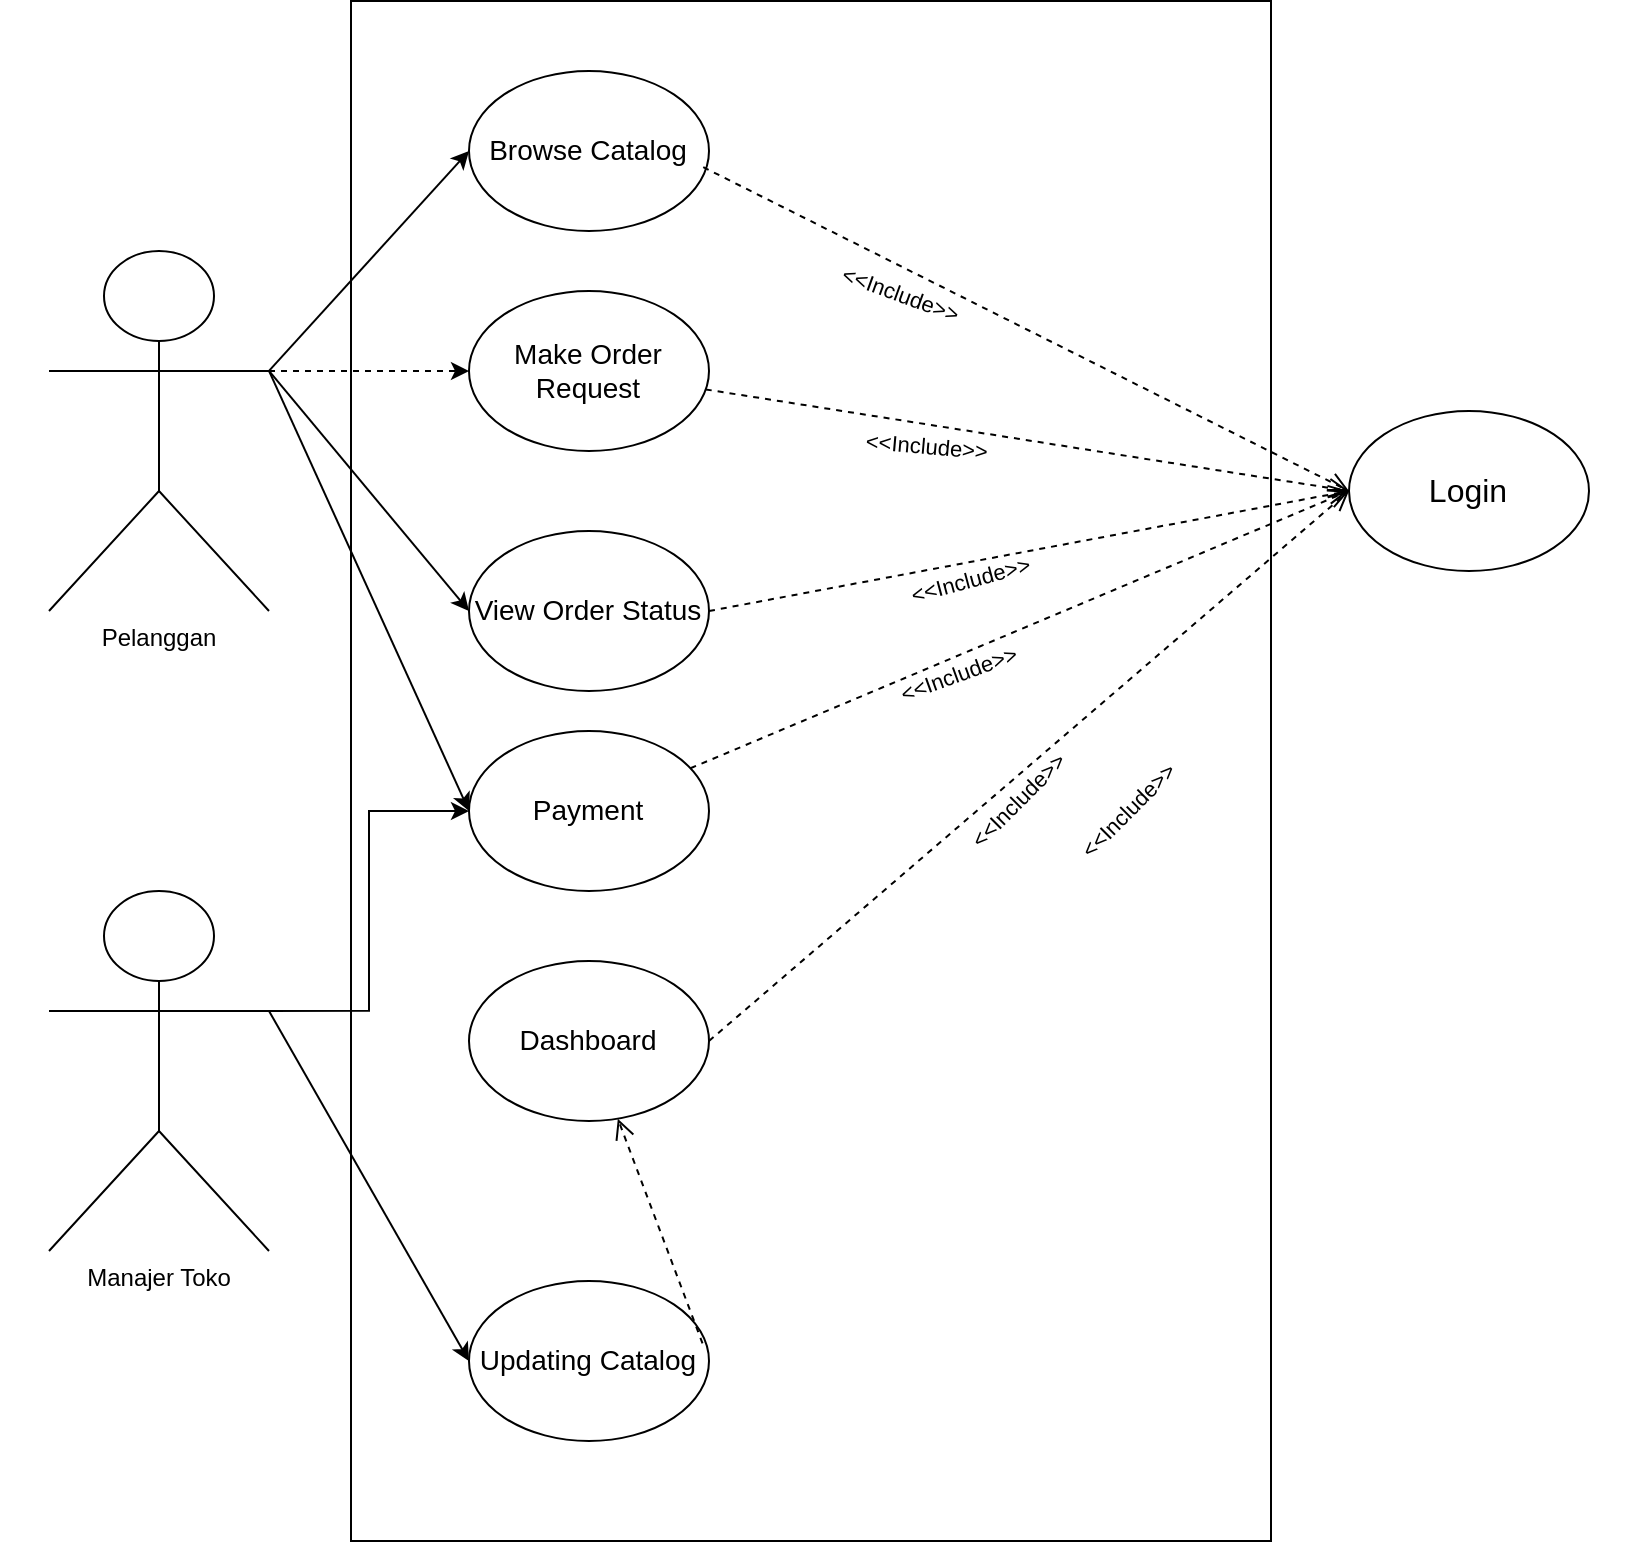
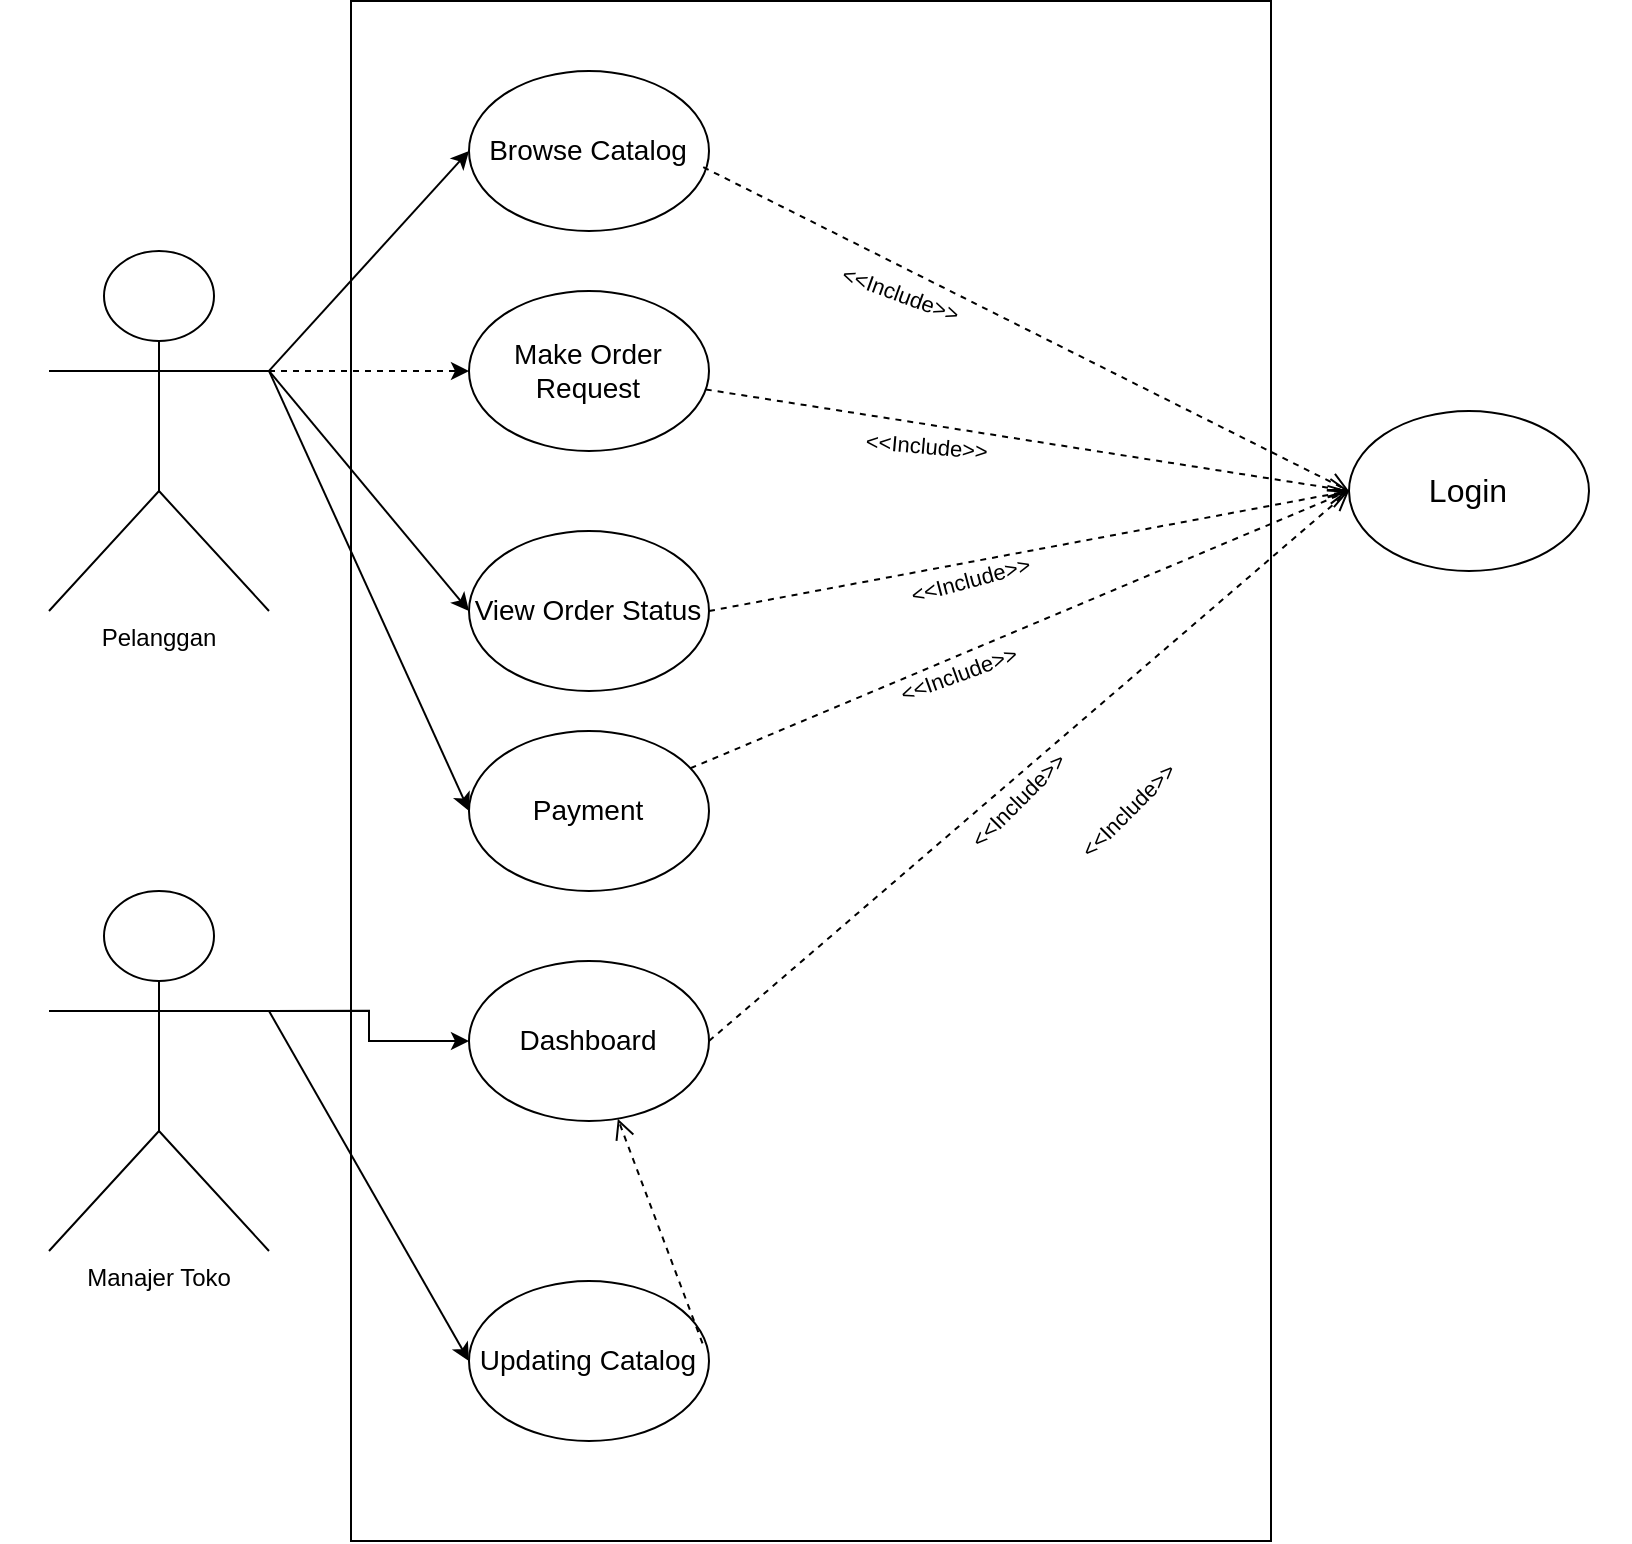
(369, 869) -> (396, 1041)
